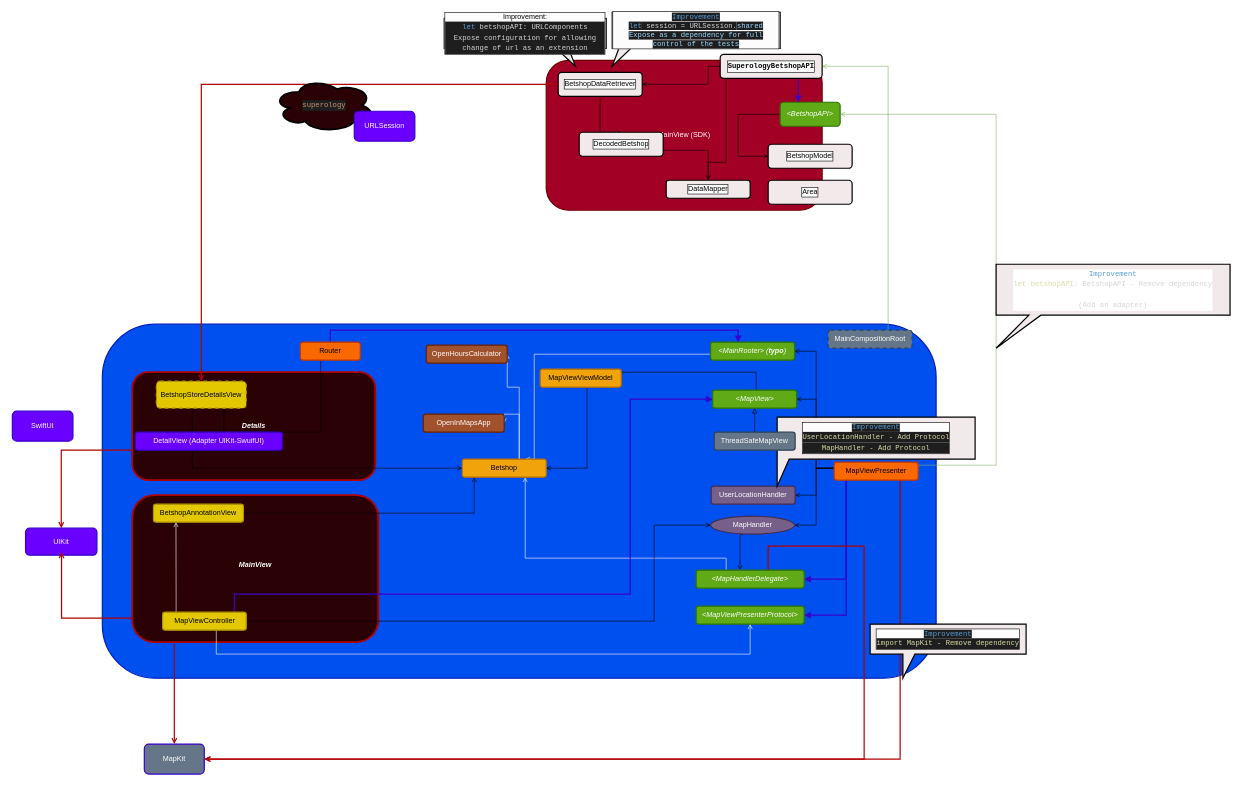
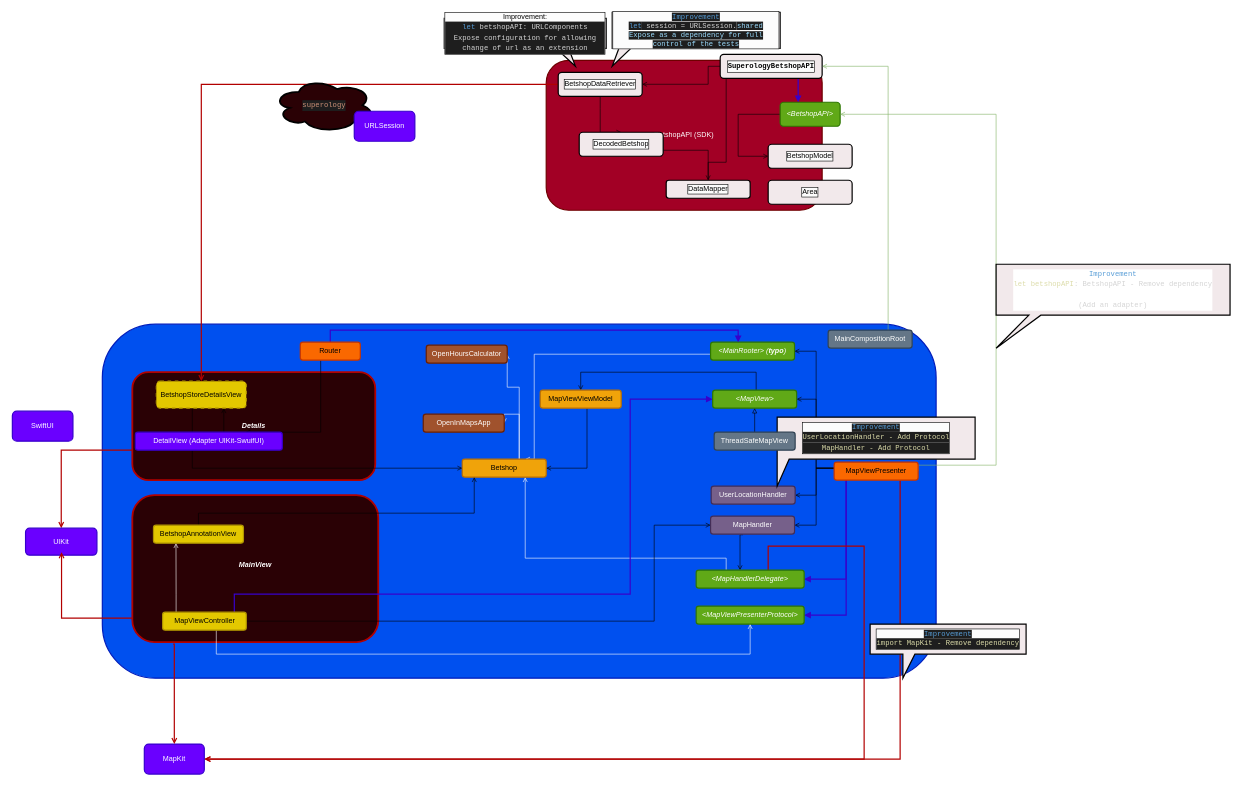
(684, 135) -> (684, 135)
(870, 339) -> (870, 339)
(581, 378) -> (581, 399)
(198, 513) -> (198, 534)
(753, 525) -> (753, 525)
(174, 759) -> (174, 759)
